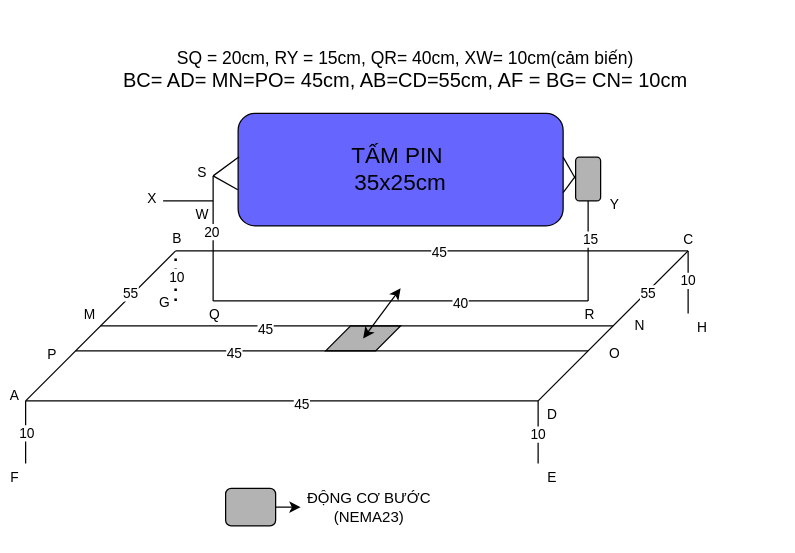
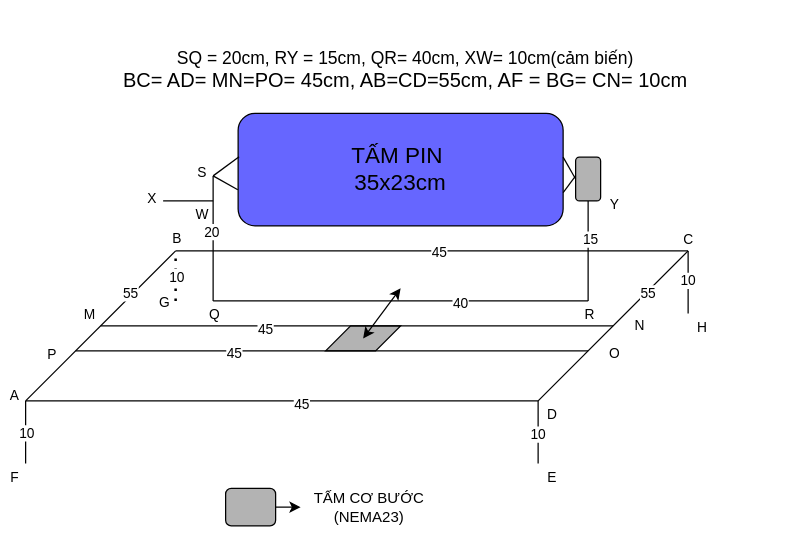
(401, 169) -> (401, 169)
(369, 507) -> (369, 507)
